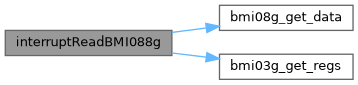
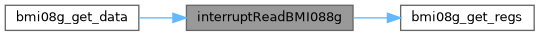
(189, 30) -> (156, 18)
(286, 67) -> (467, 18)
